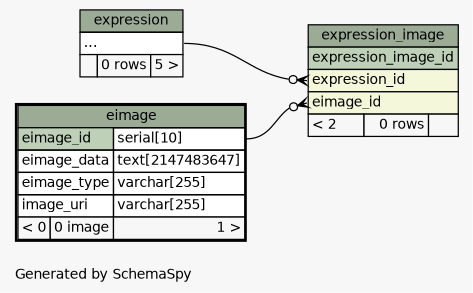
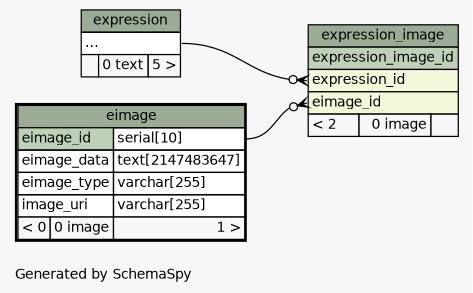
(124, 65) -> (123, 65)
(402, 125) -> (399, 125)
